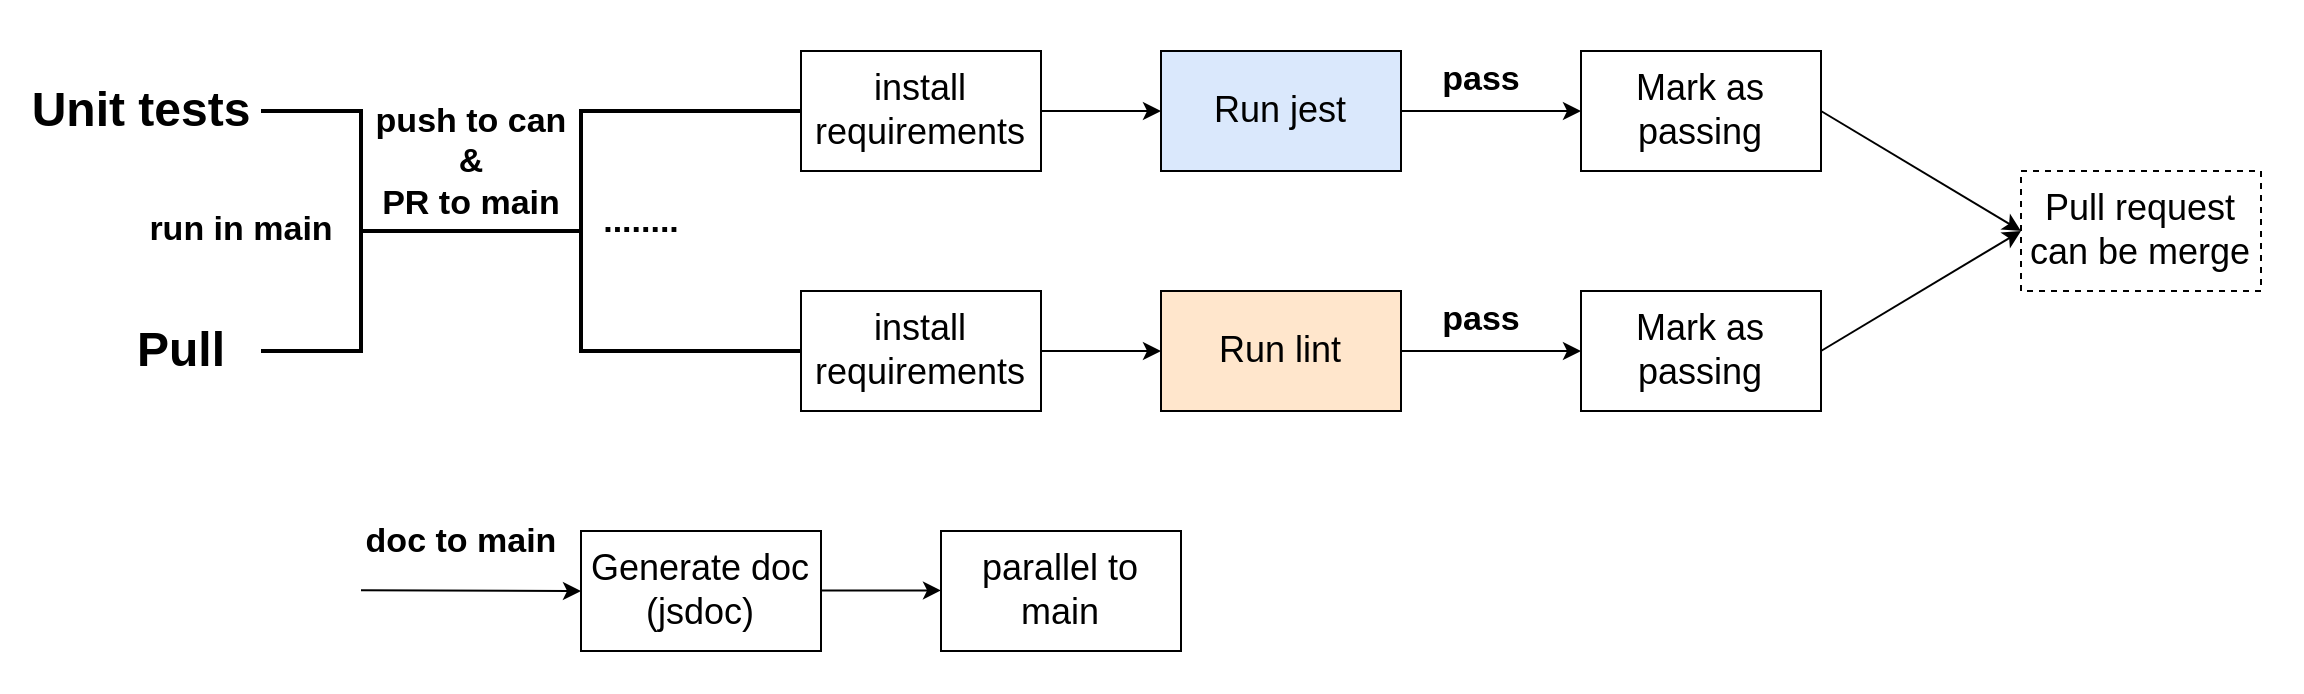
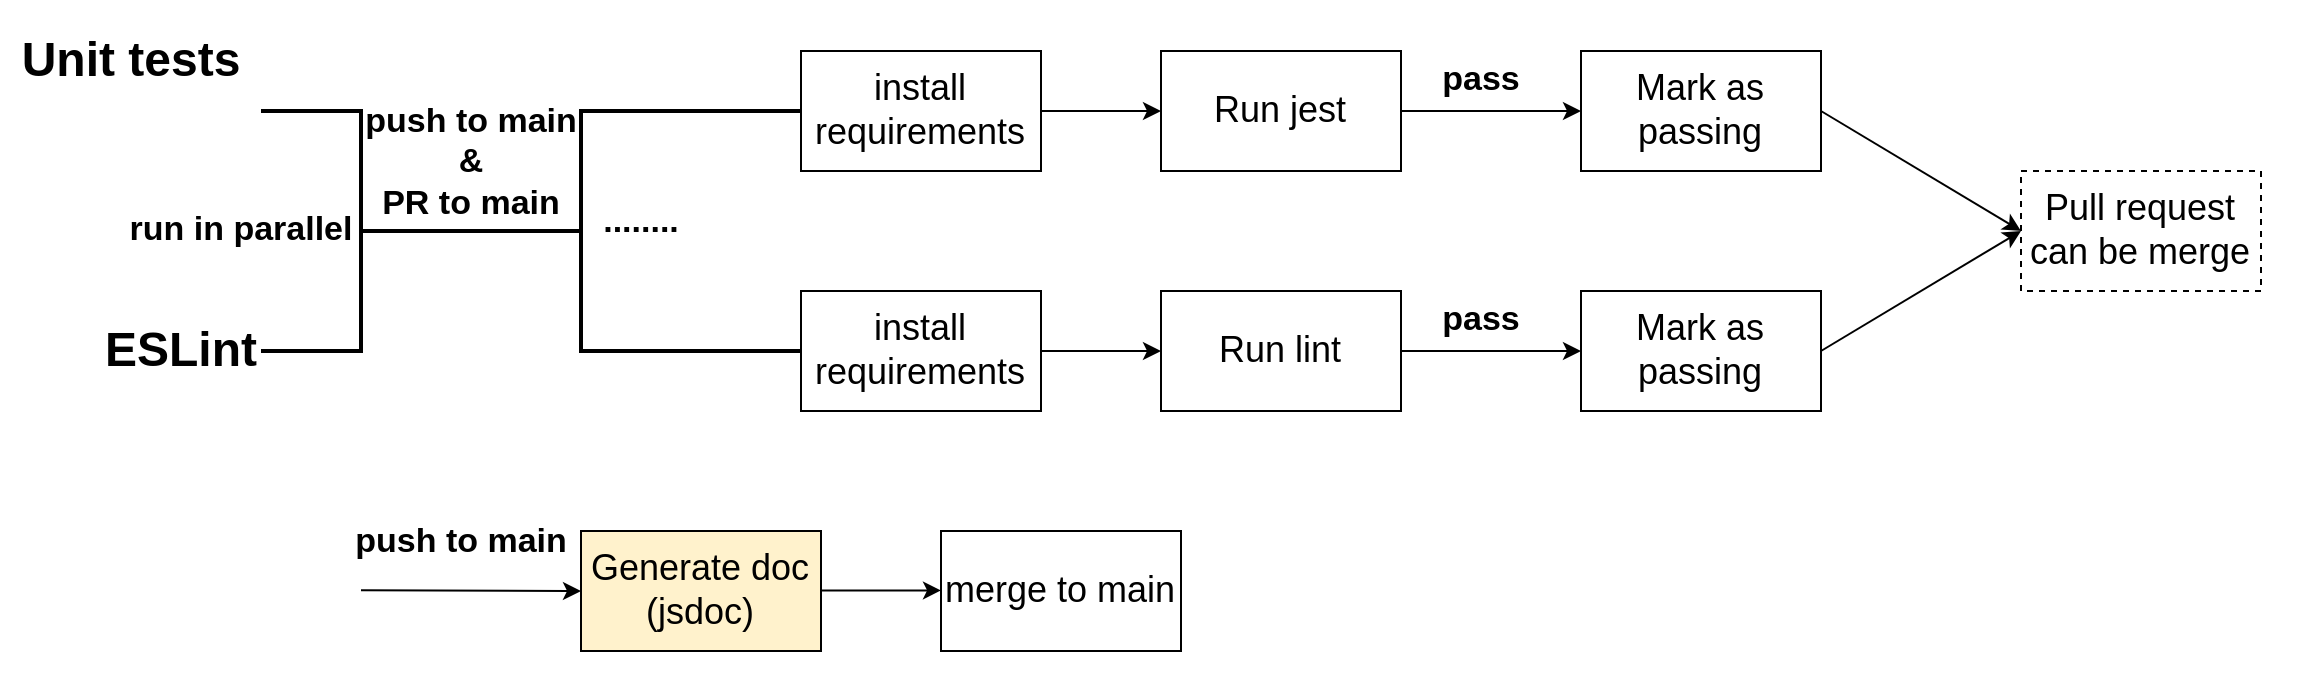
(141, 111) -> (131, 61)
(1281, 111) -> (1281, 111)
(472, 163) -> (472, 163)
(242, 231) -> (242, 231)
(182, 351) -> (182, 351)
(1281, 351) -> (1281, 351)
(462, 543) -> (462, 543)
(701, 591) -> (701, 591)
(1061, 591) -> (1061, 591)
